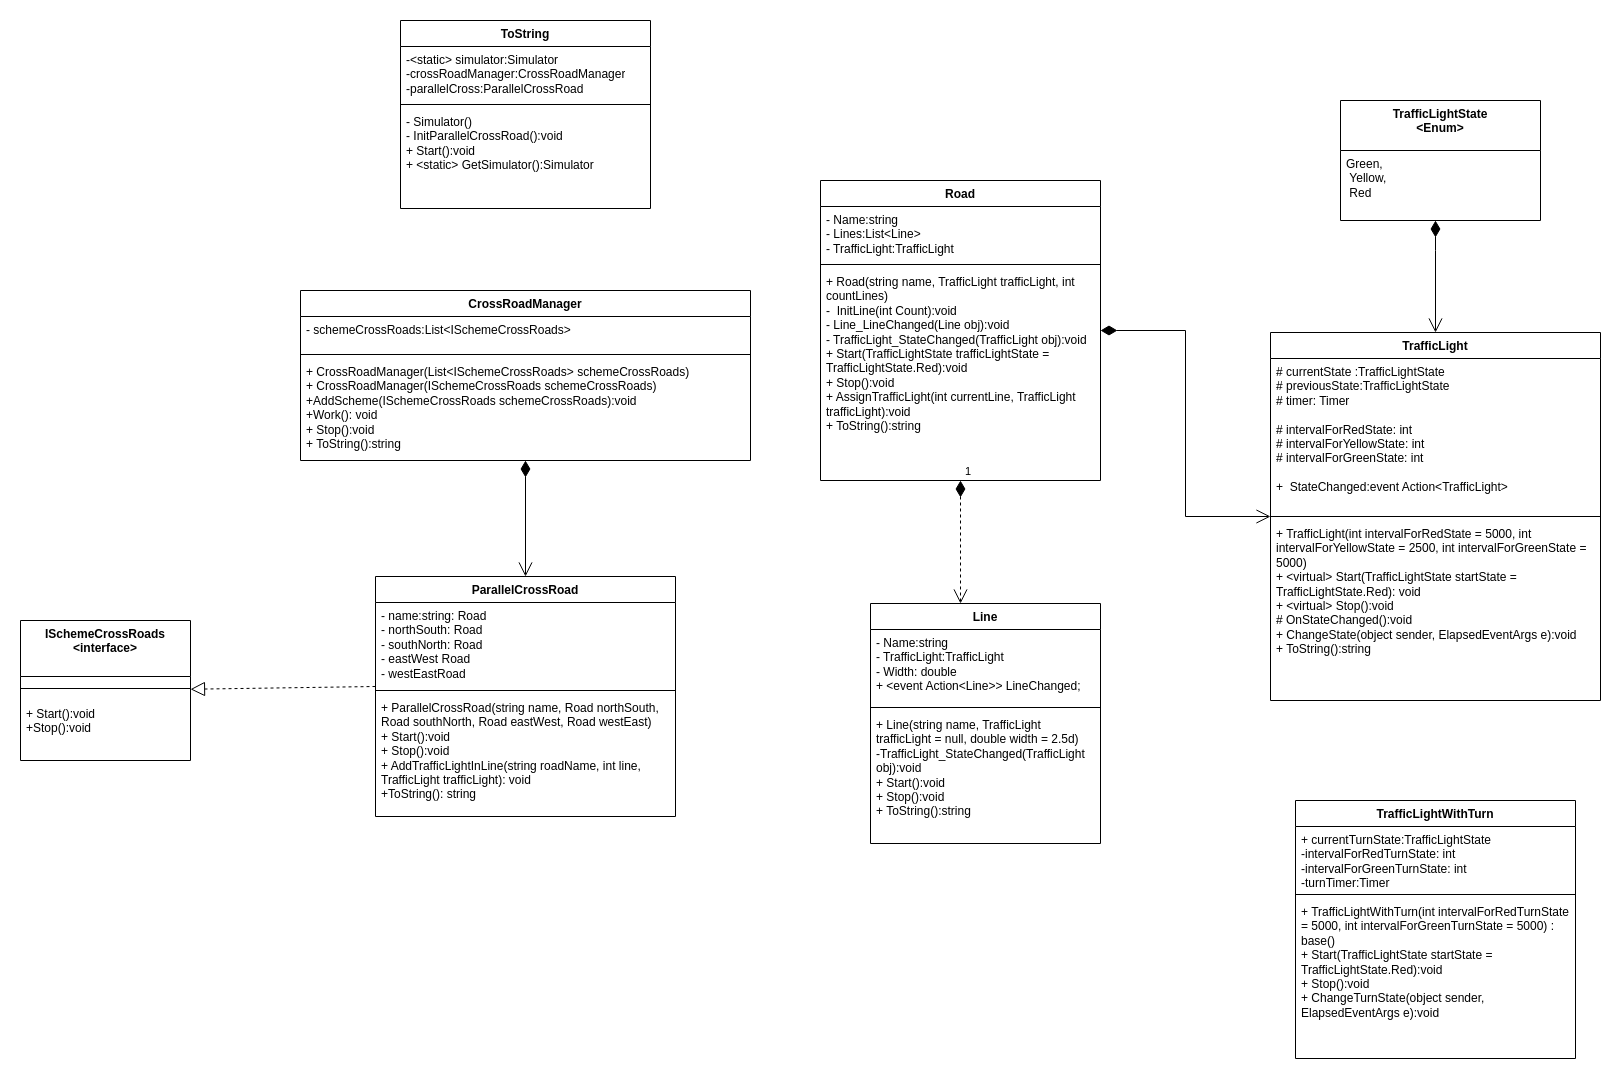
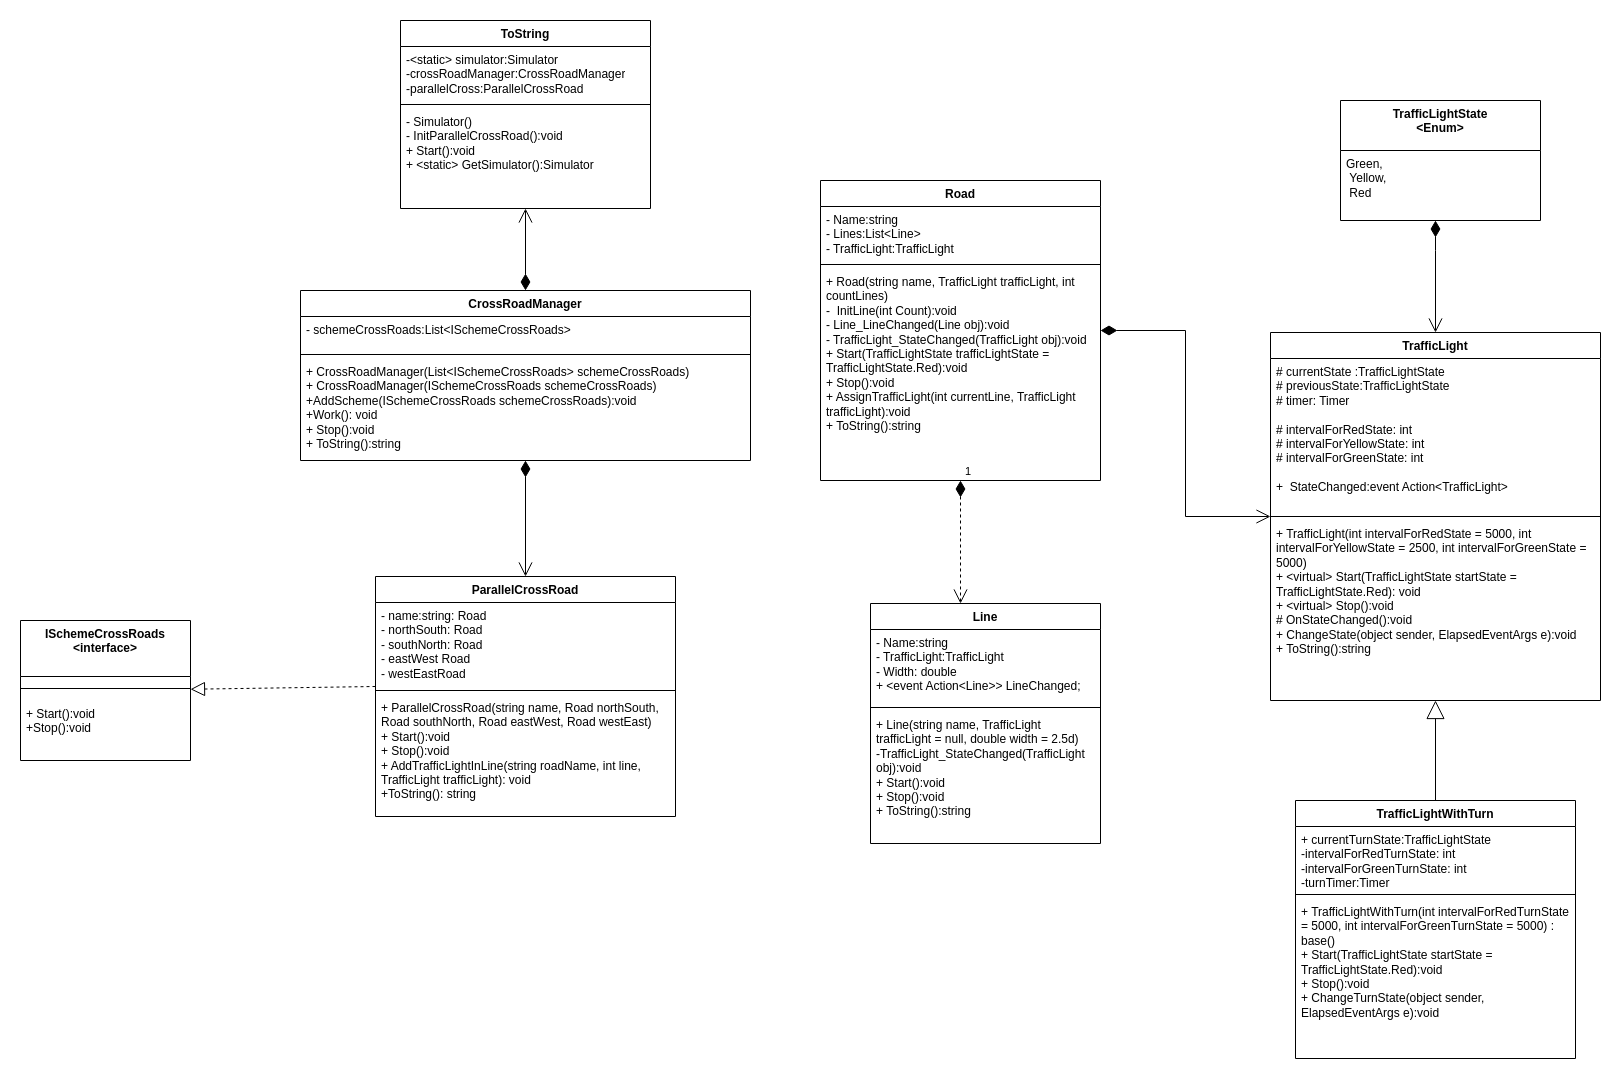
none -> (526, 243)
none -> (1436, 760)
